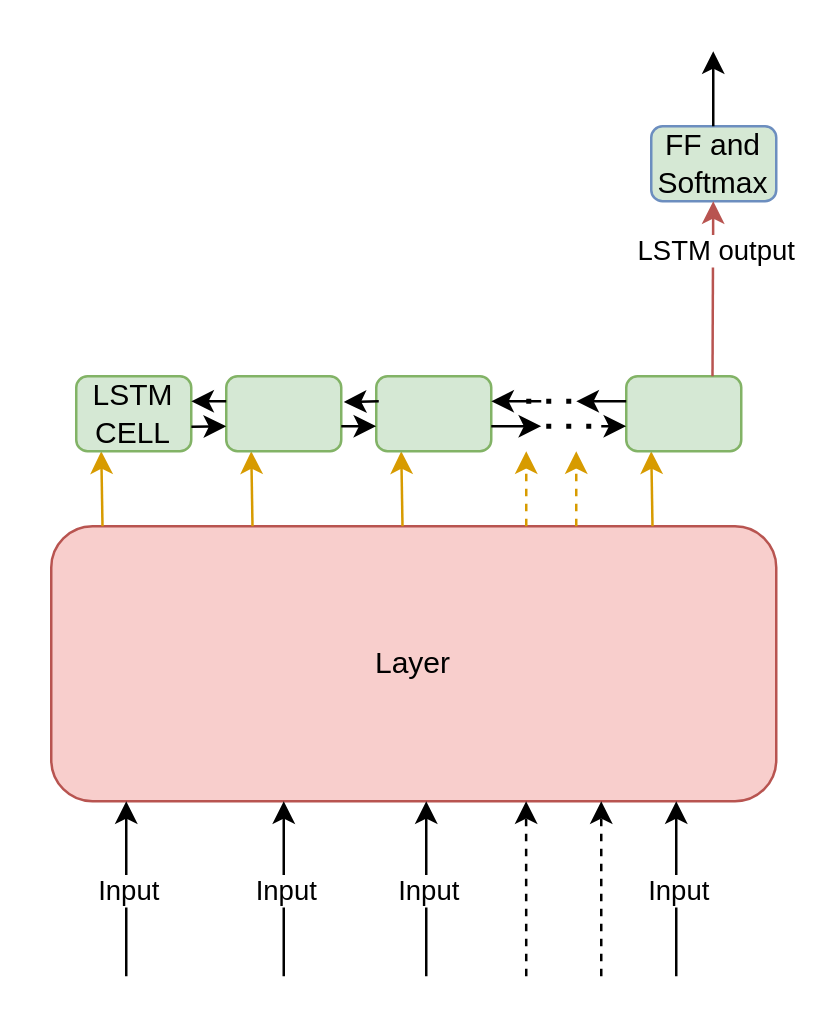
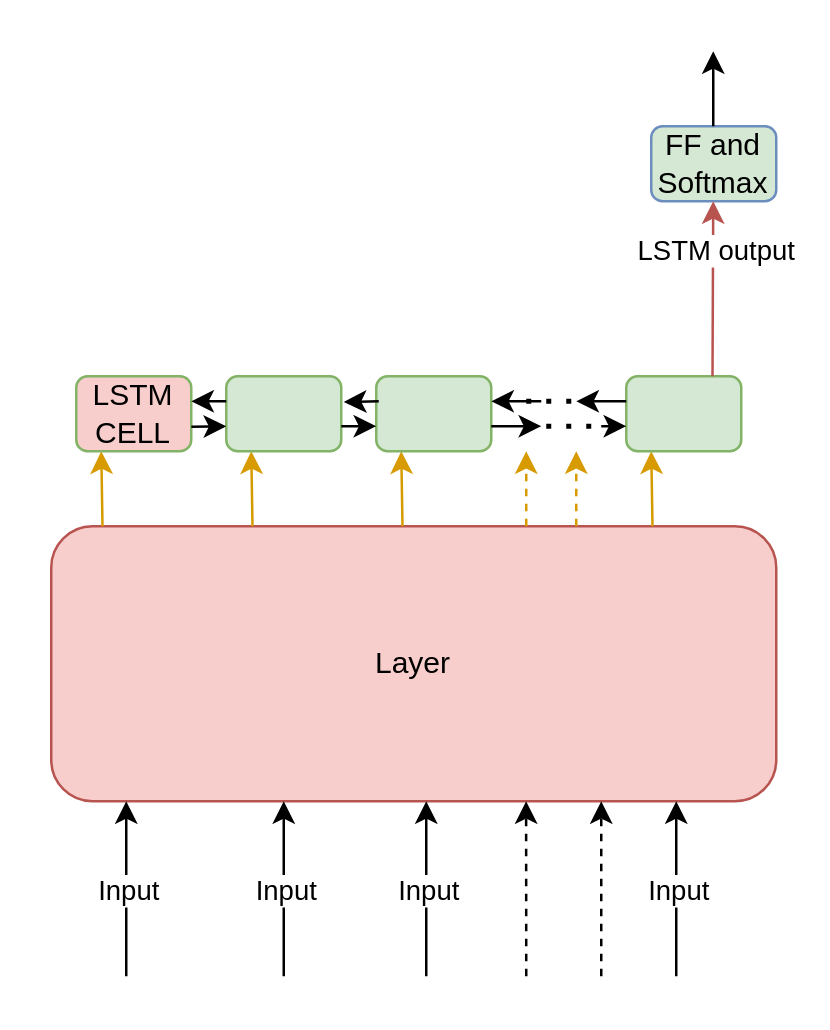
(134, 414) -> (134, 414)
